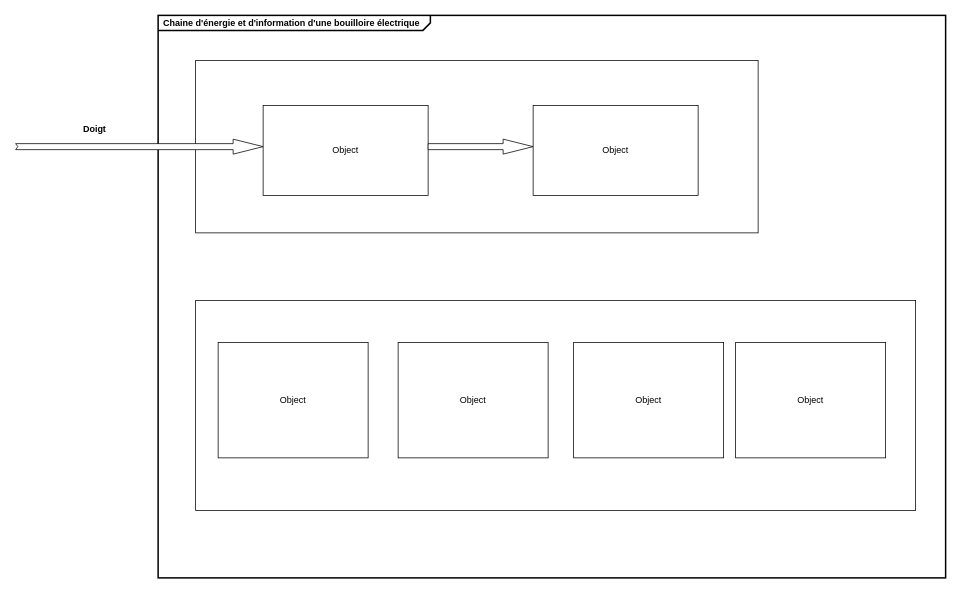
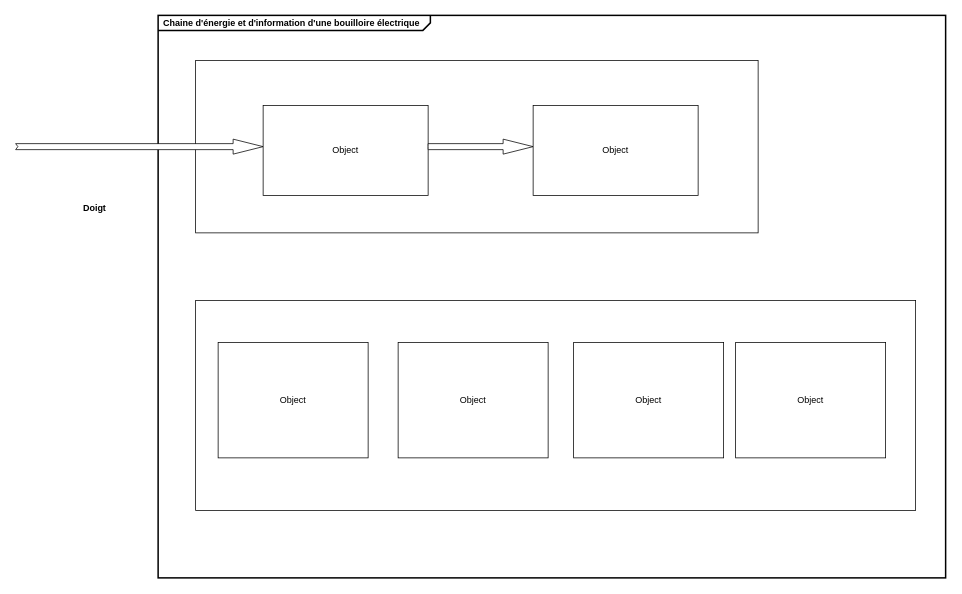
(94, 129) -> (94, 208)
